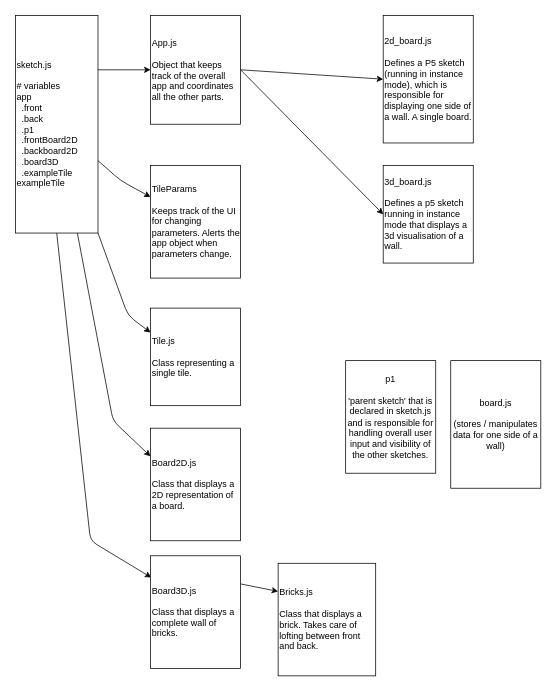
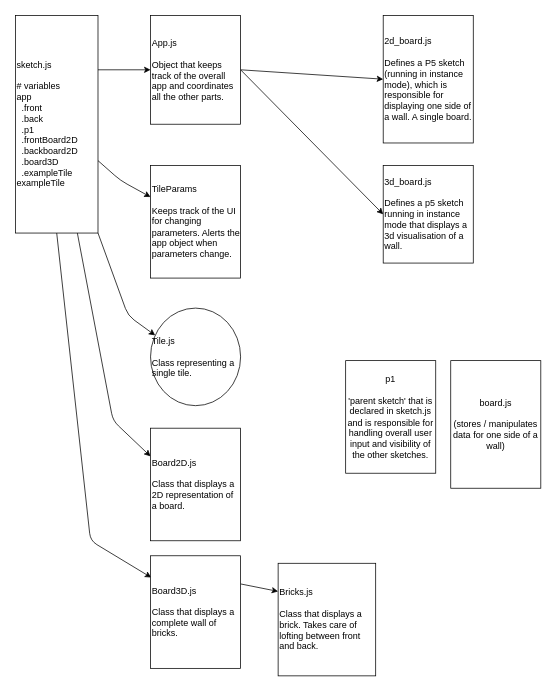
(195, 357) -> (195, 357)
